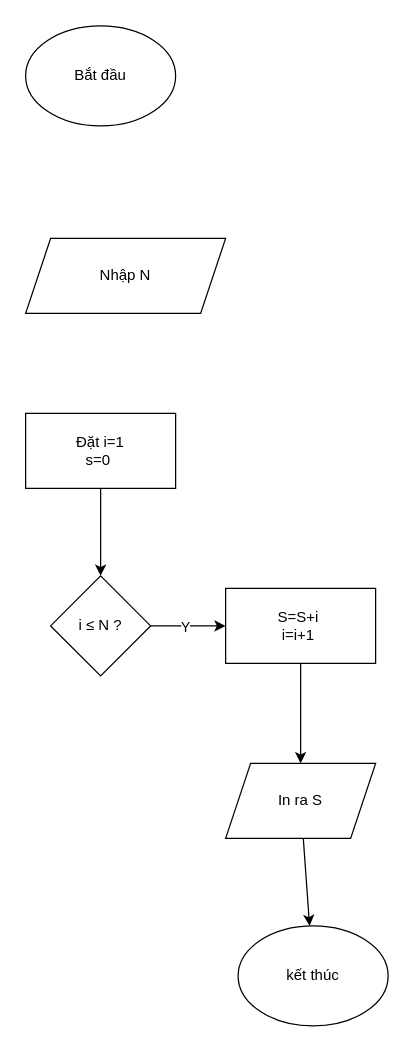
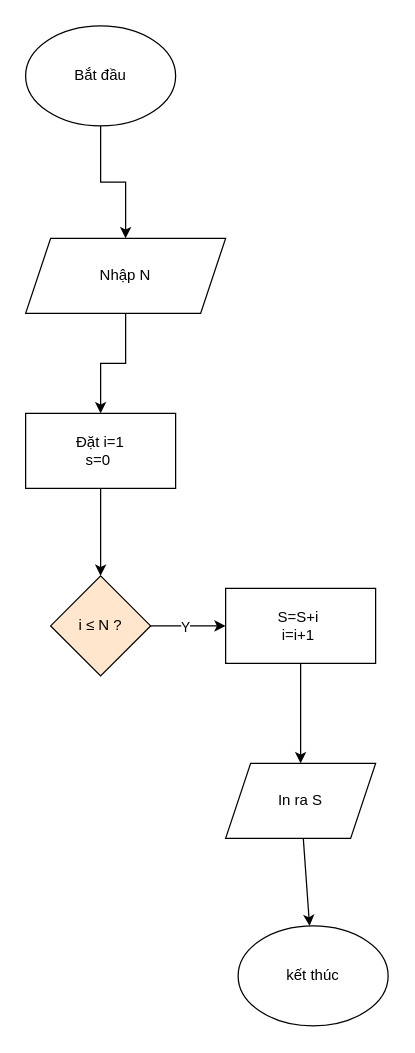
none -> (109, 182)
none -> (118, 363)
(101, 626) -> (101, 626)
